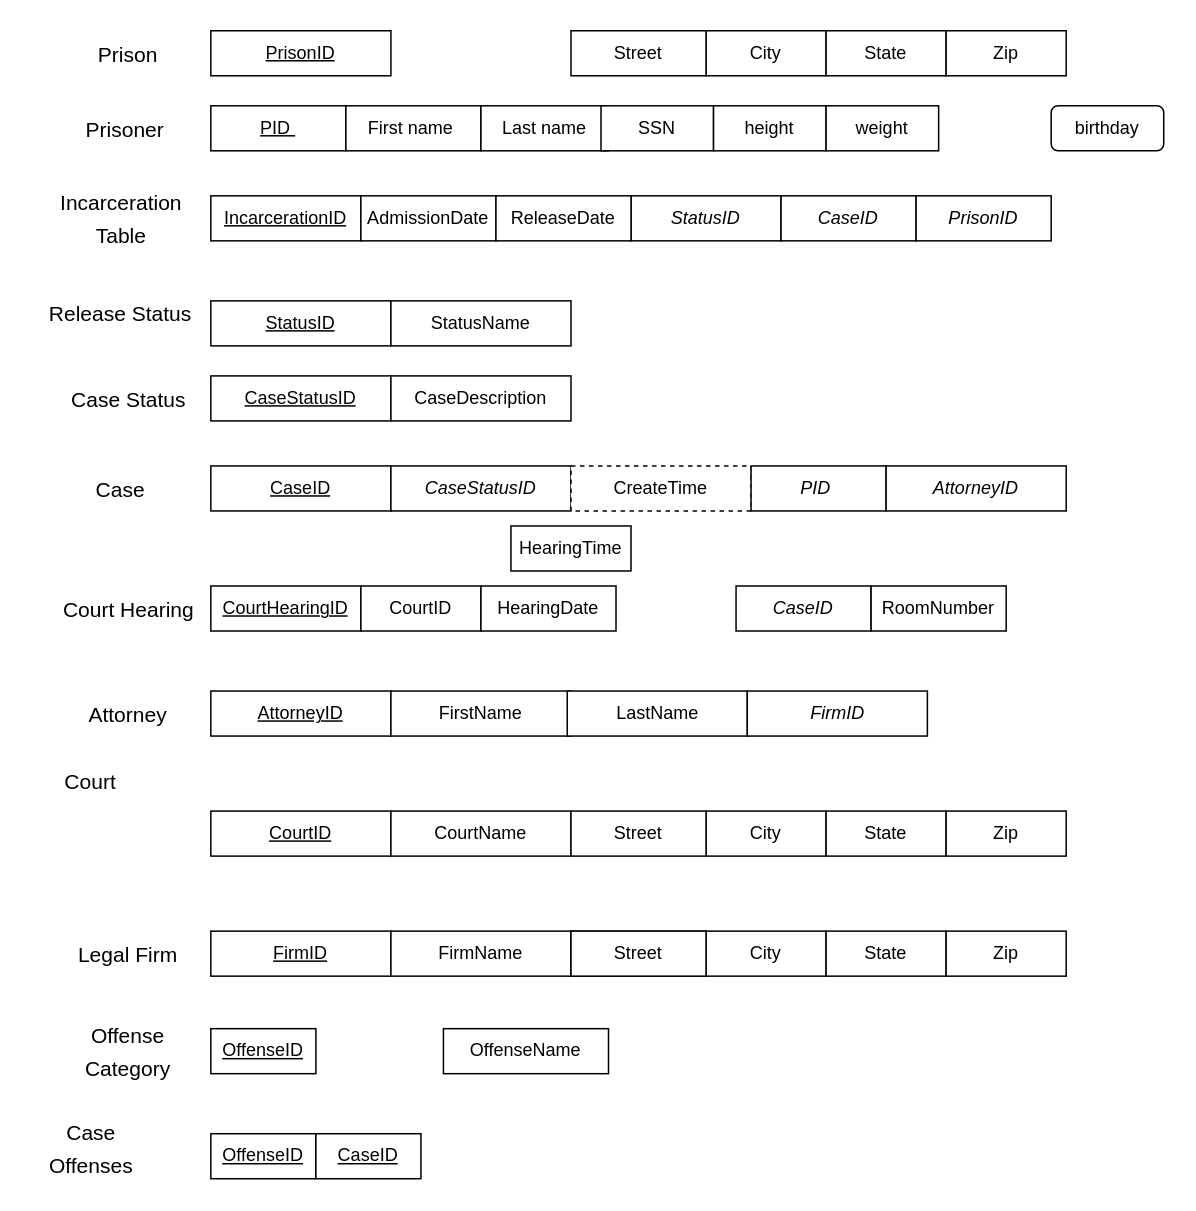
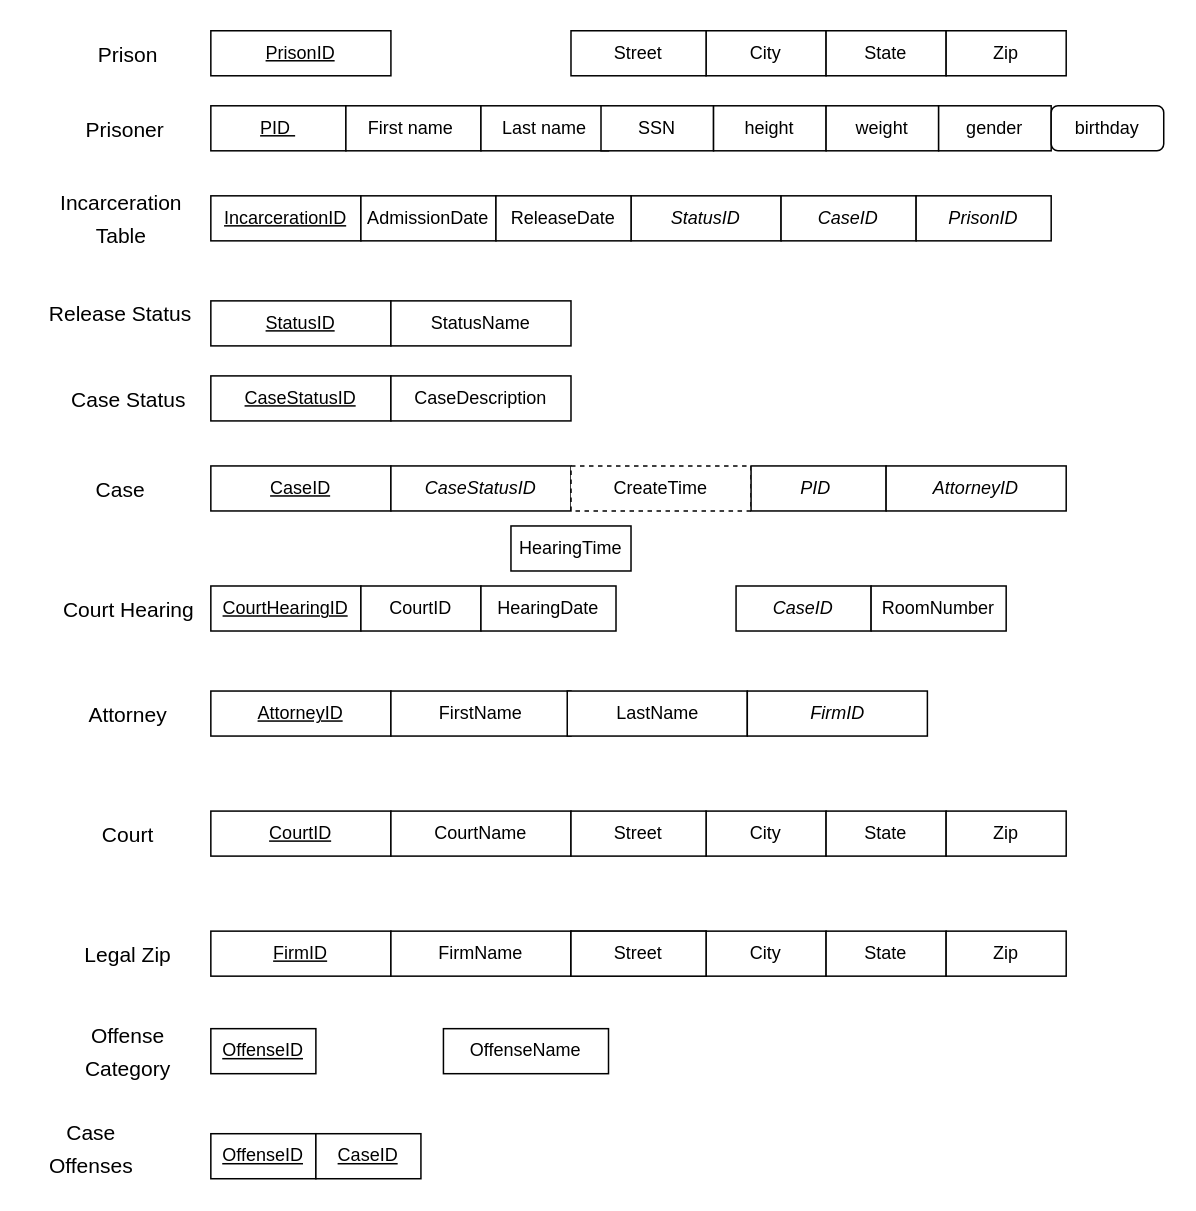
none -> (995, 128)
(91, 781) -> (128, 833)
(128, 953) -> (128, 953)
